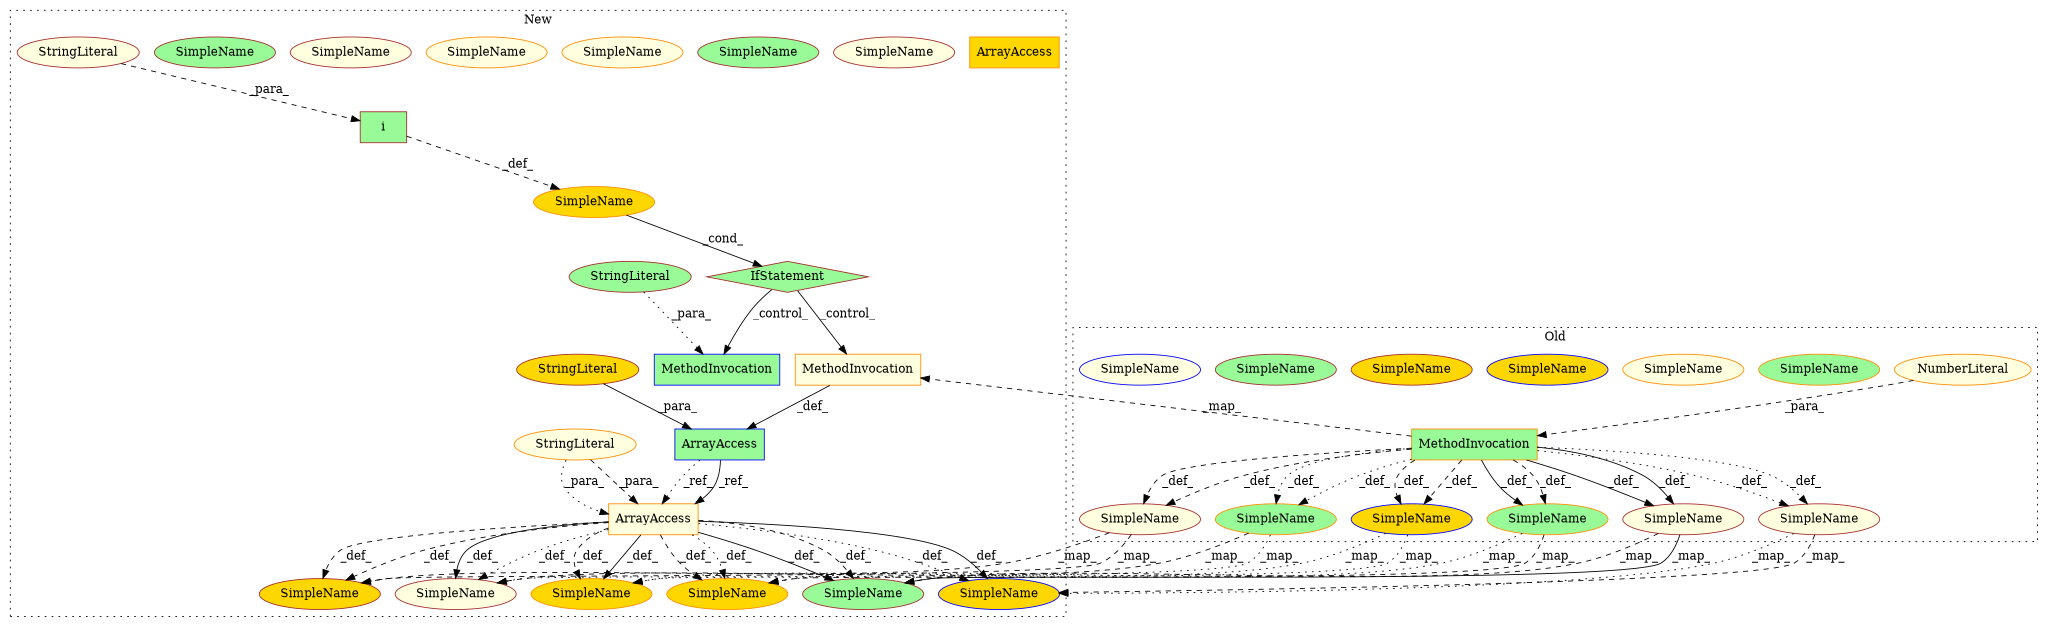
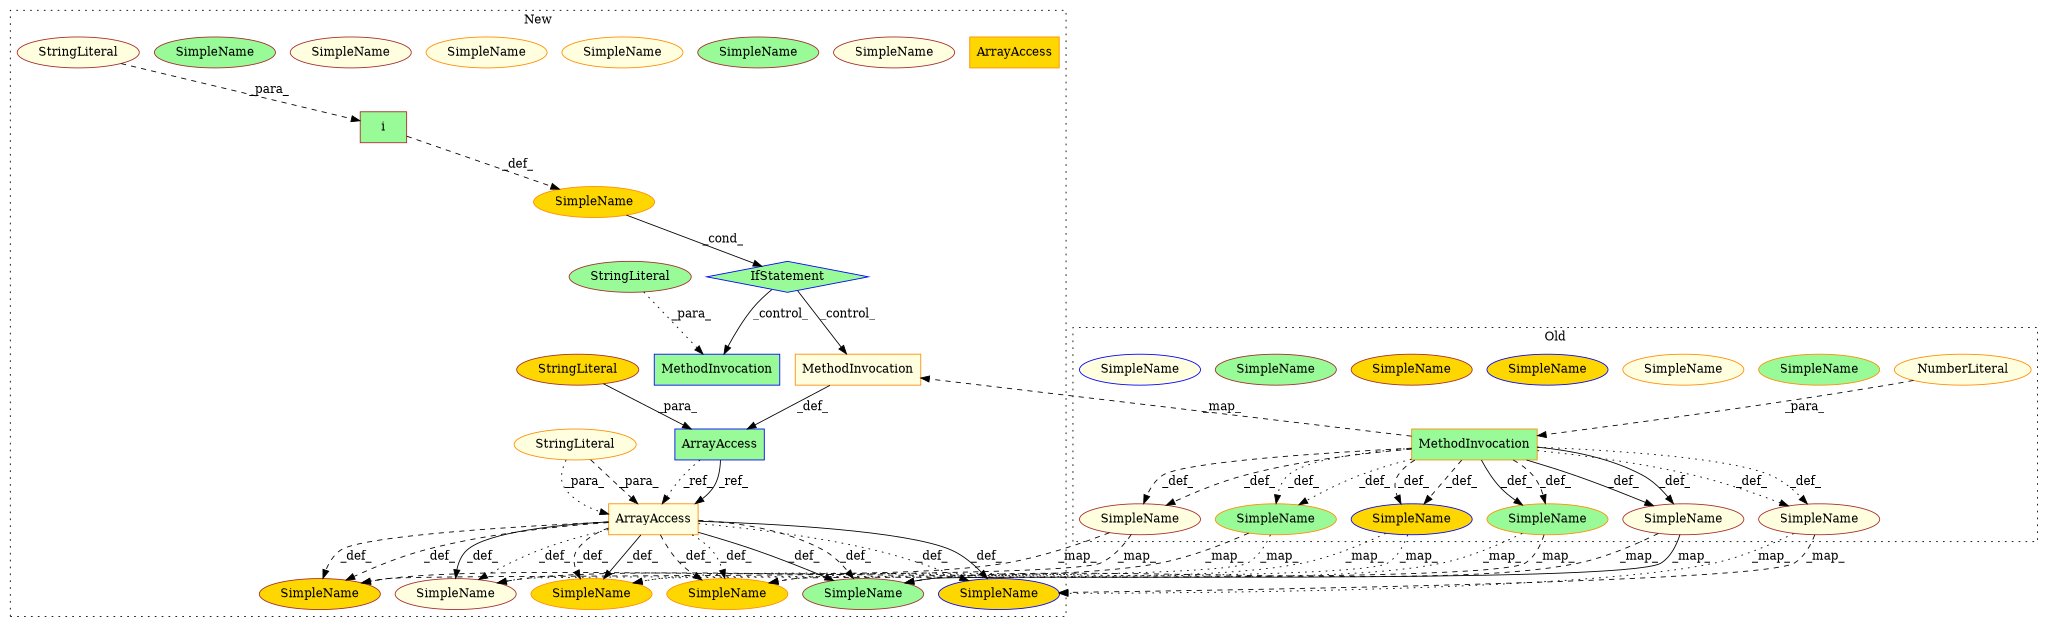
(788, 277) -> (788, 277)
